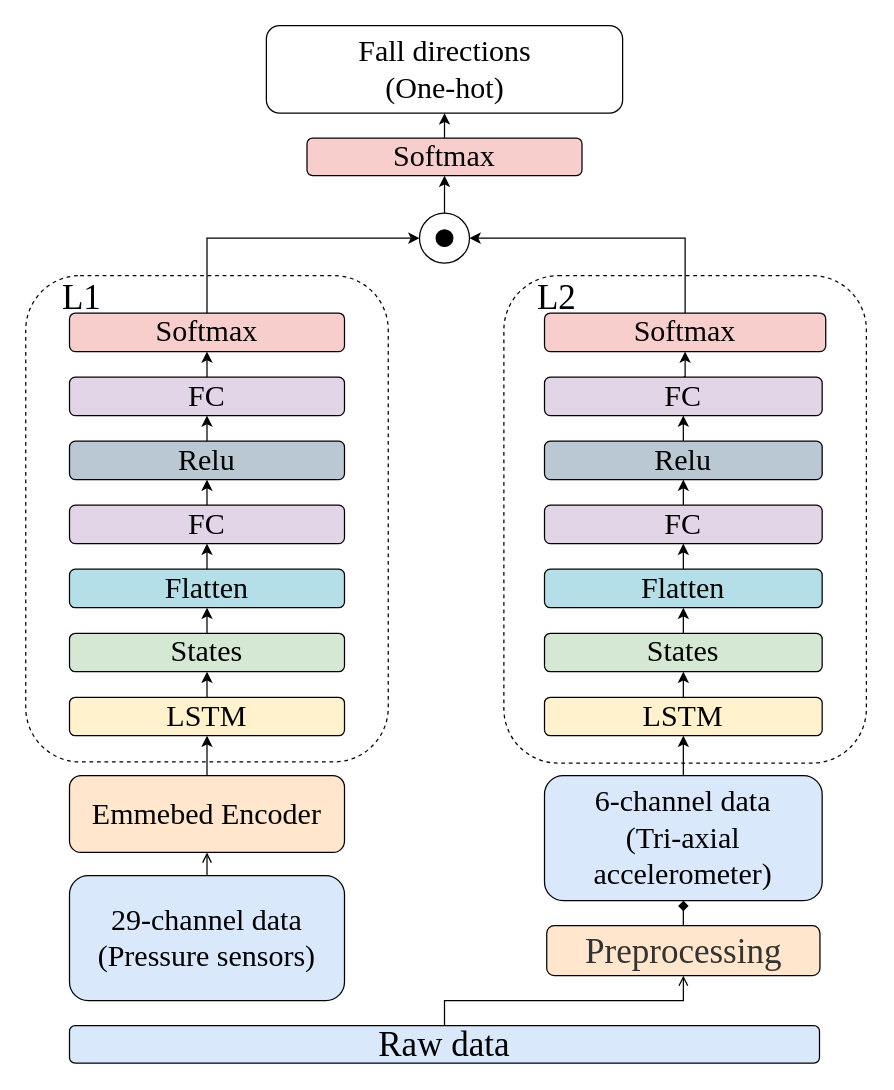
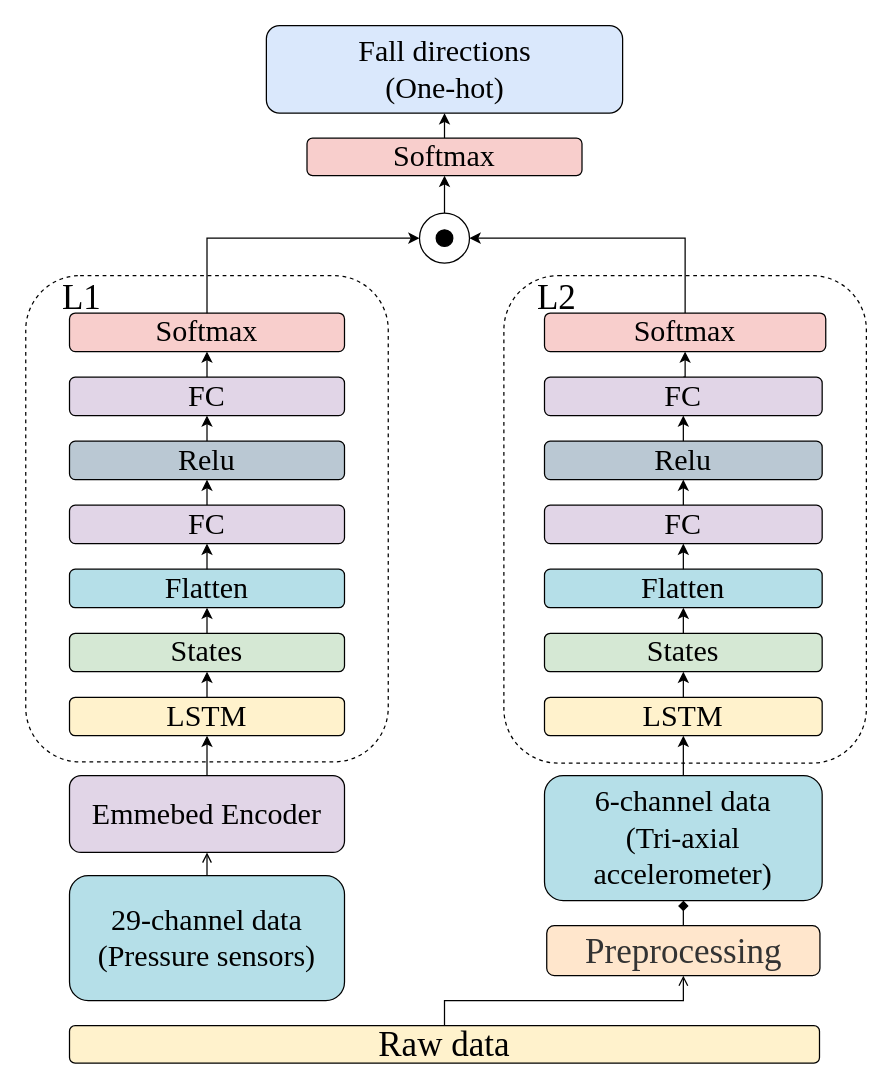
(444, 69) -> (444, 69)
(207, 814) -> (207, 814)
(683, 838) -> (683, 838)
(207, 938) -> (207, 938)
(444, 1044) -> (444, 1044)
